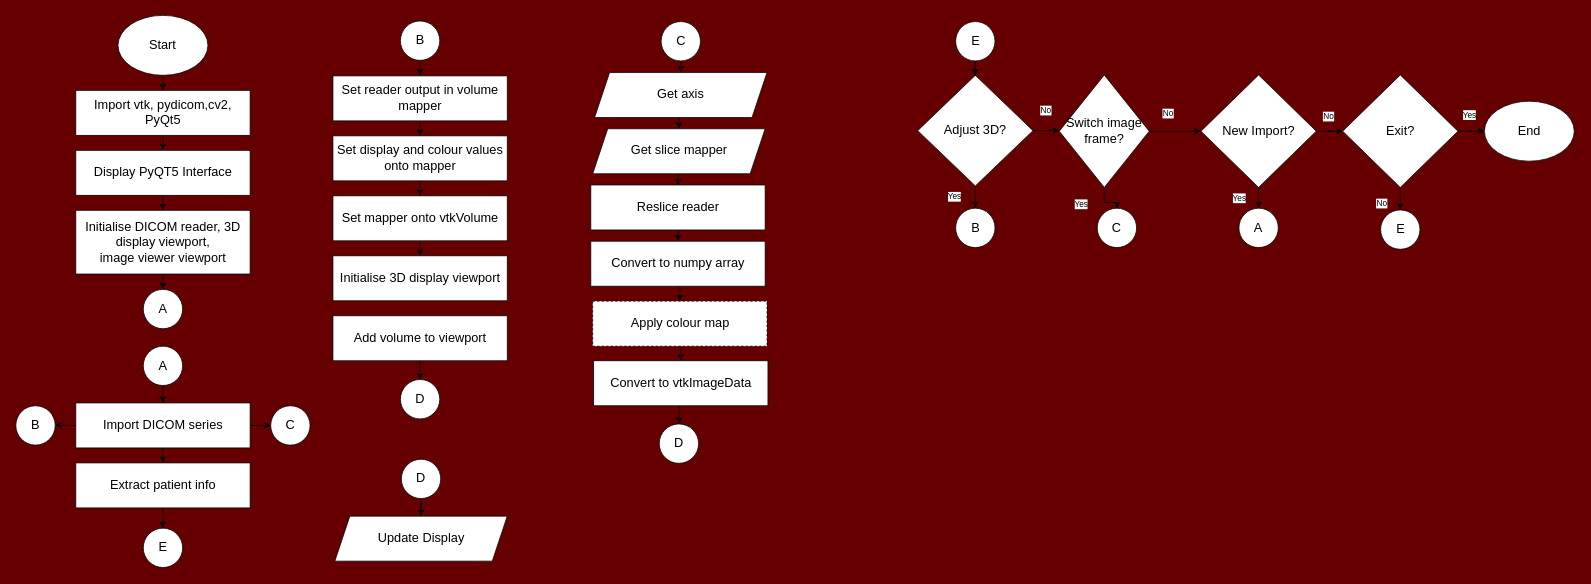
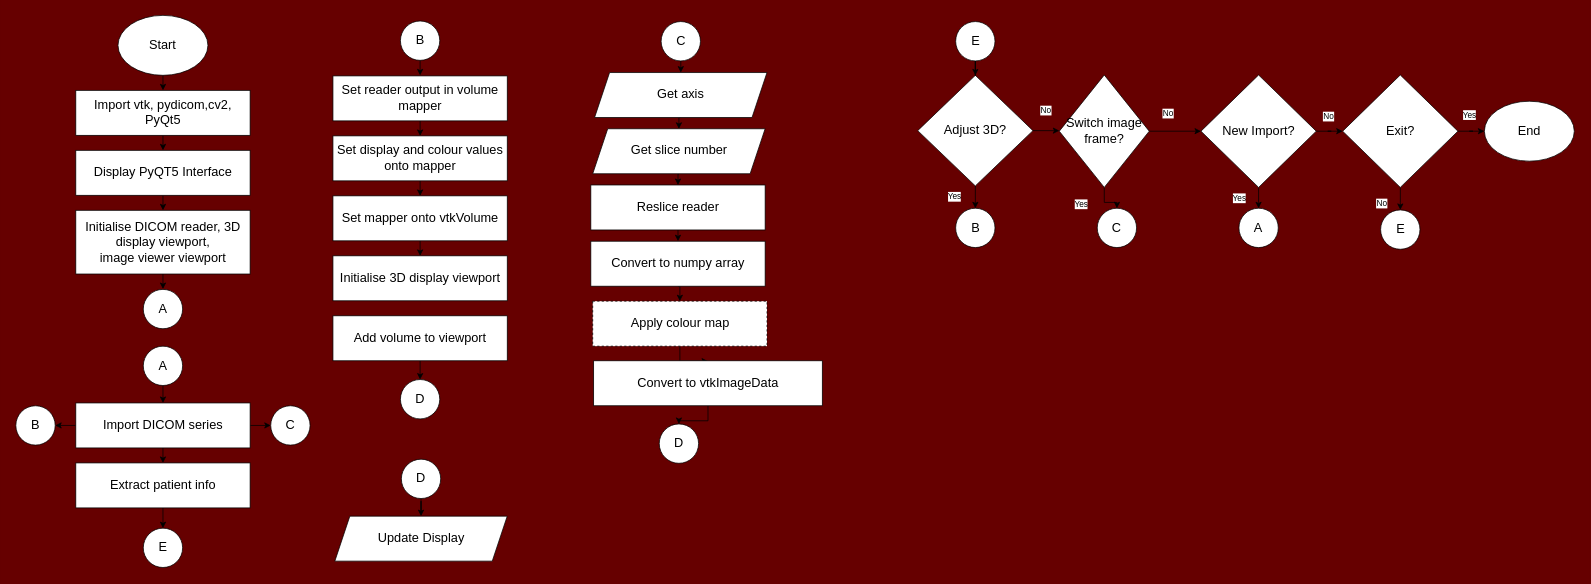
(679, 151) -> (679, 151)
(681, 383) -> (708, 383)
